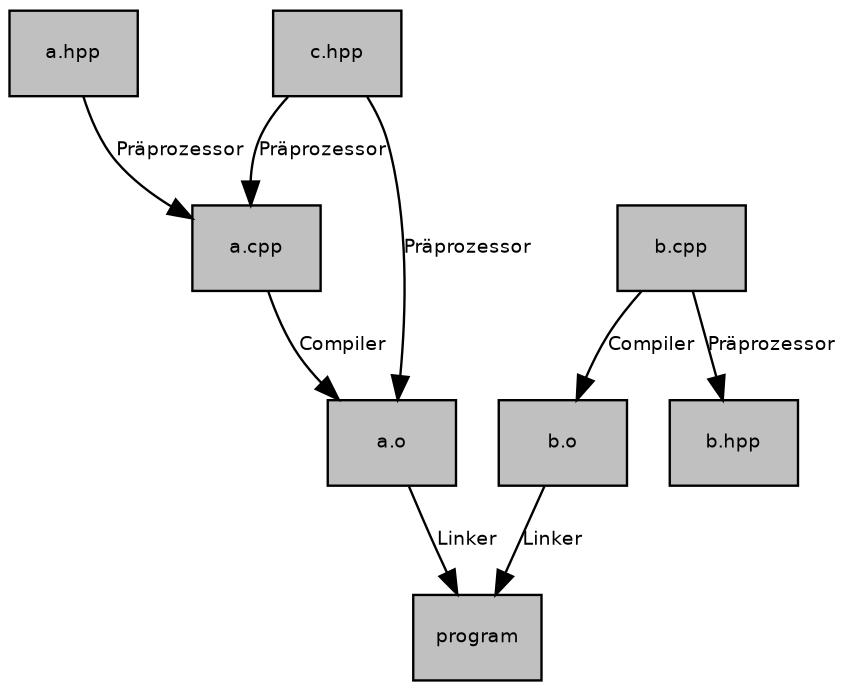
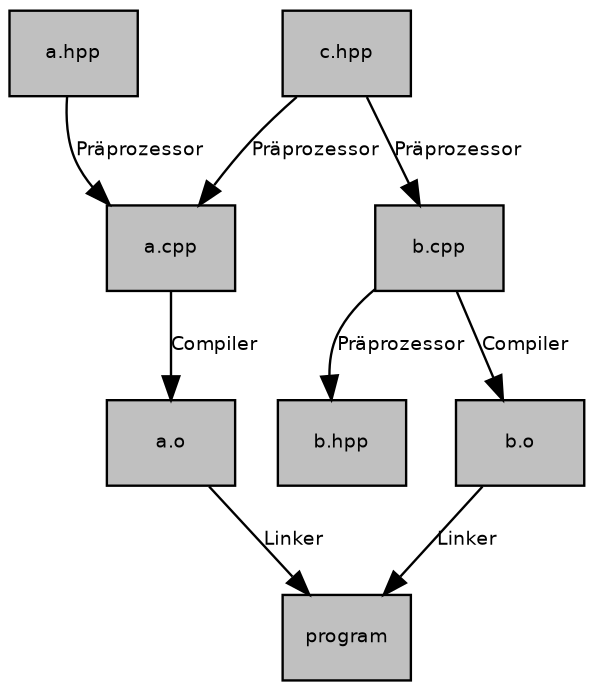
(403, 233) -> (388, 140)
